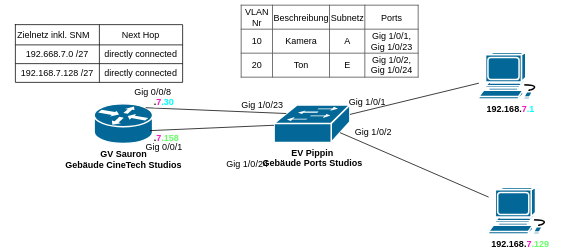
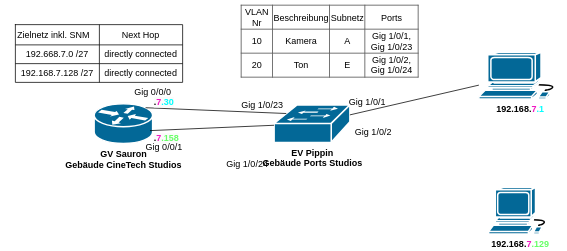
(510, 75) -> (520, 75)
(153, 92) -> (153, 92)
(414, 164) -> none
